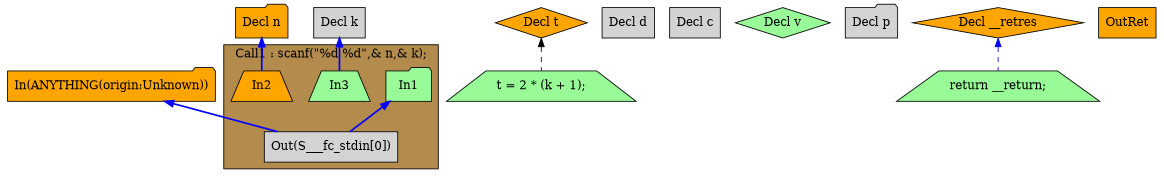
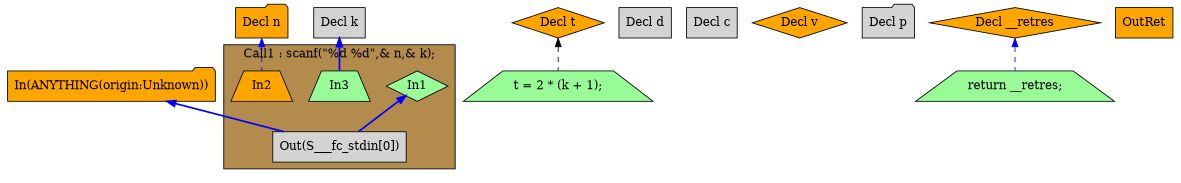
(783, 23) -> (800, 23)
(262, 59) -> (262, 59)
(409, 86) -> (417, 86)
(998, 86) -> (1015, 86)
